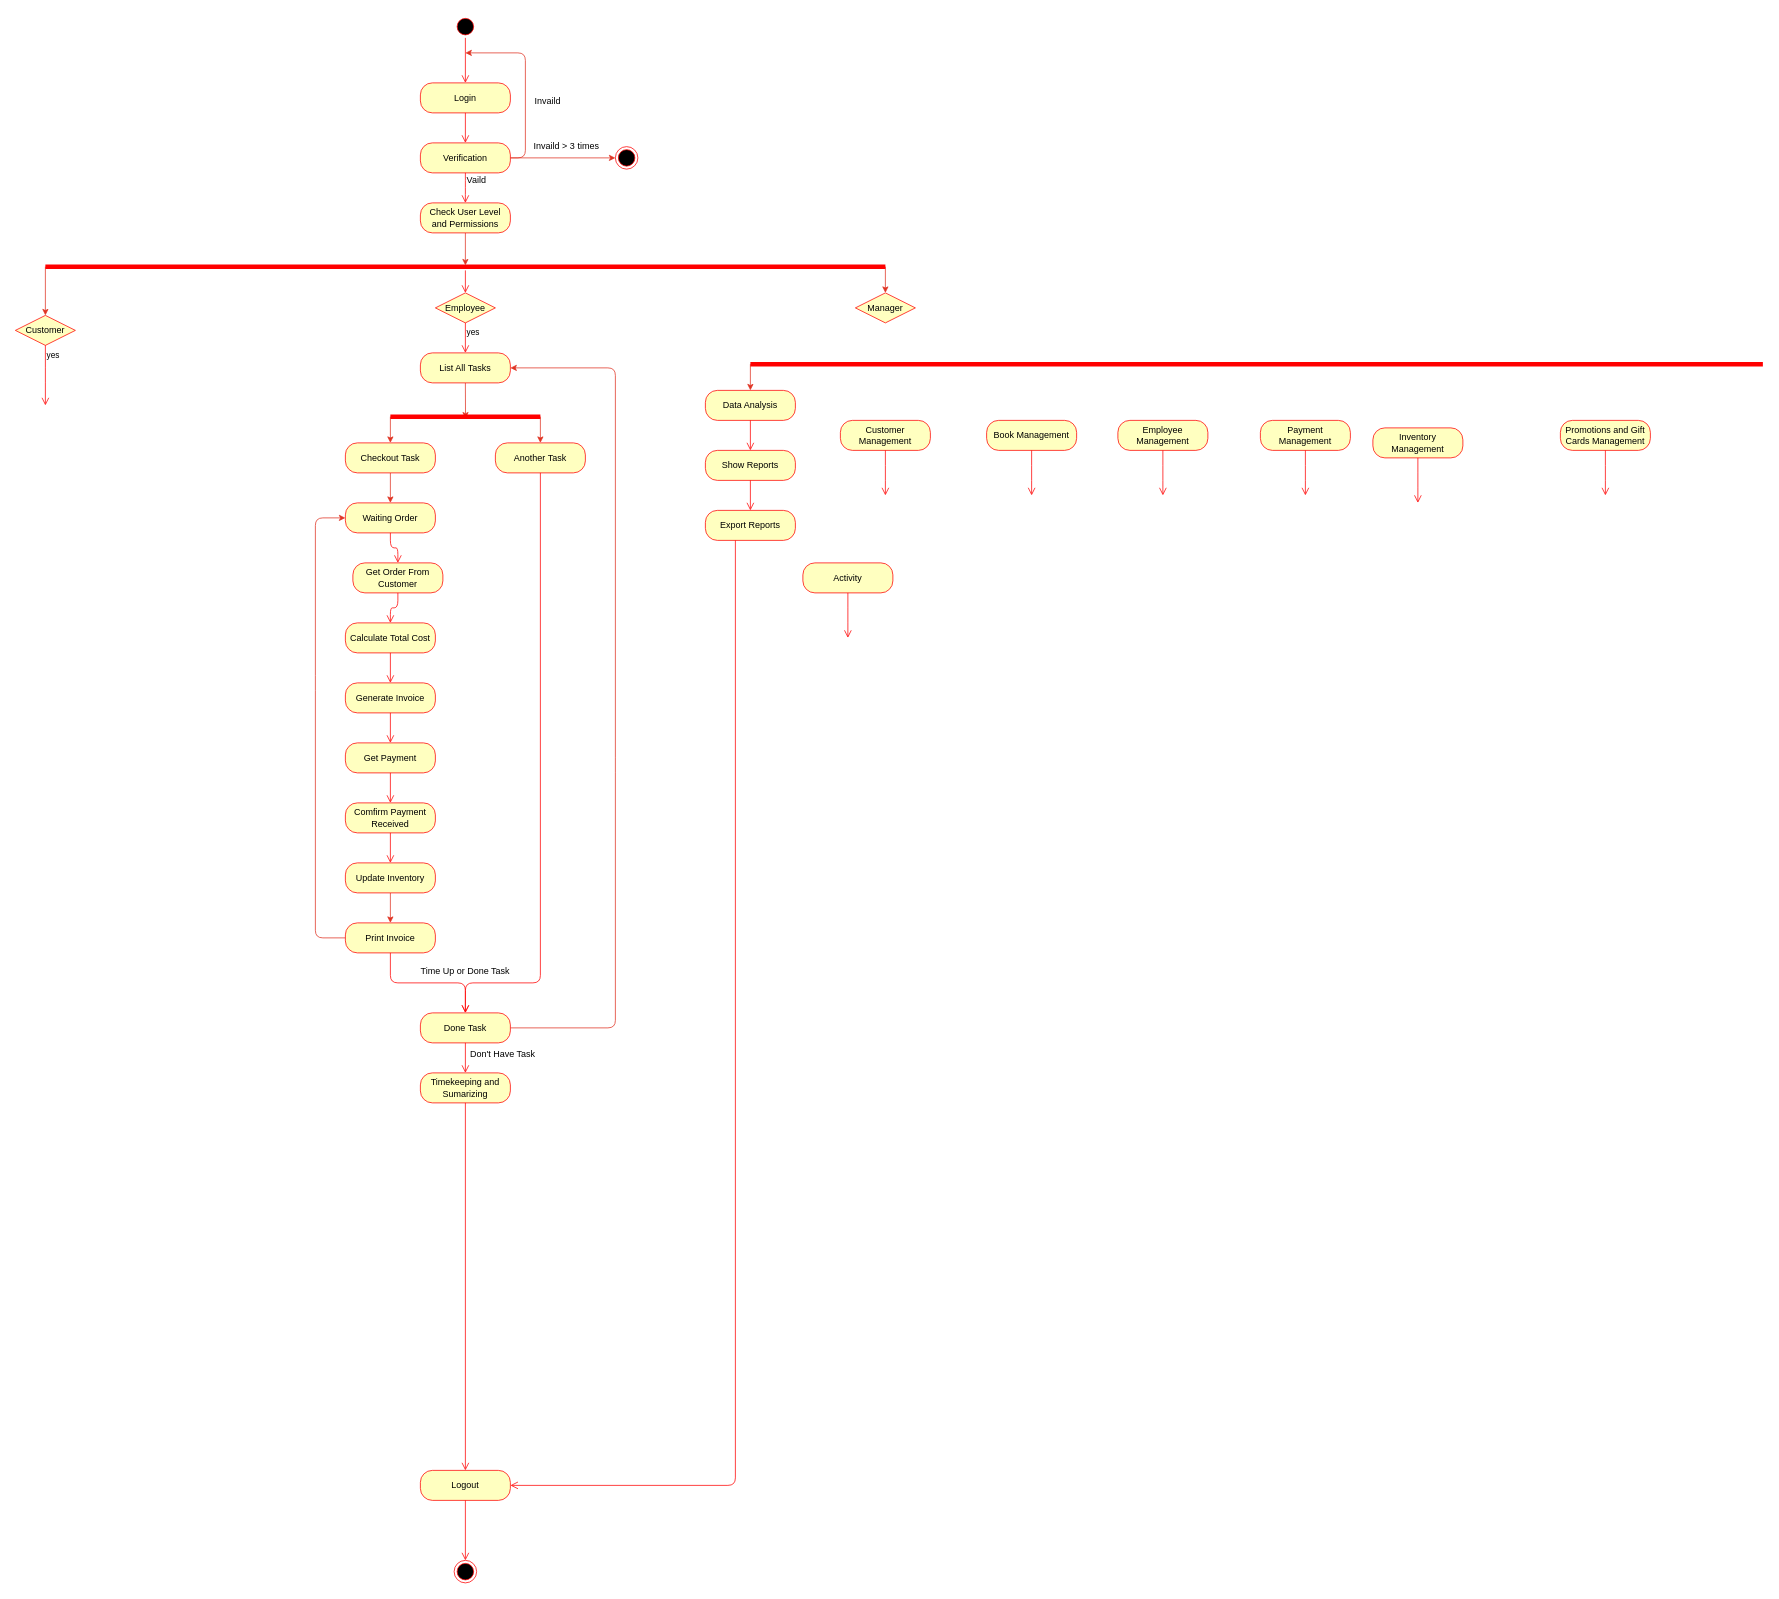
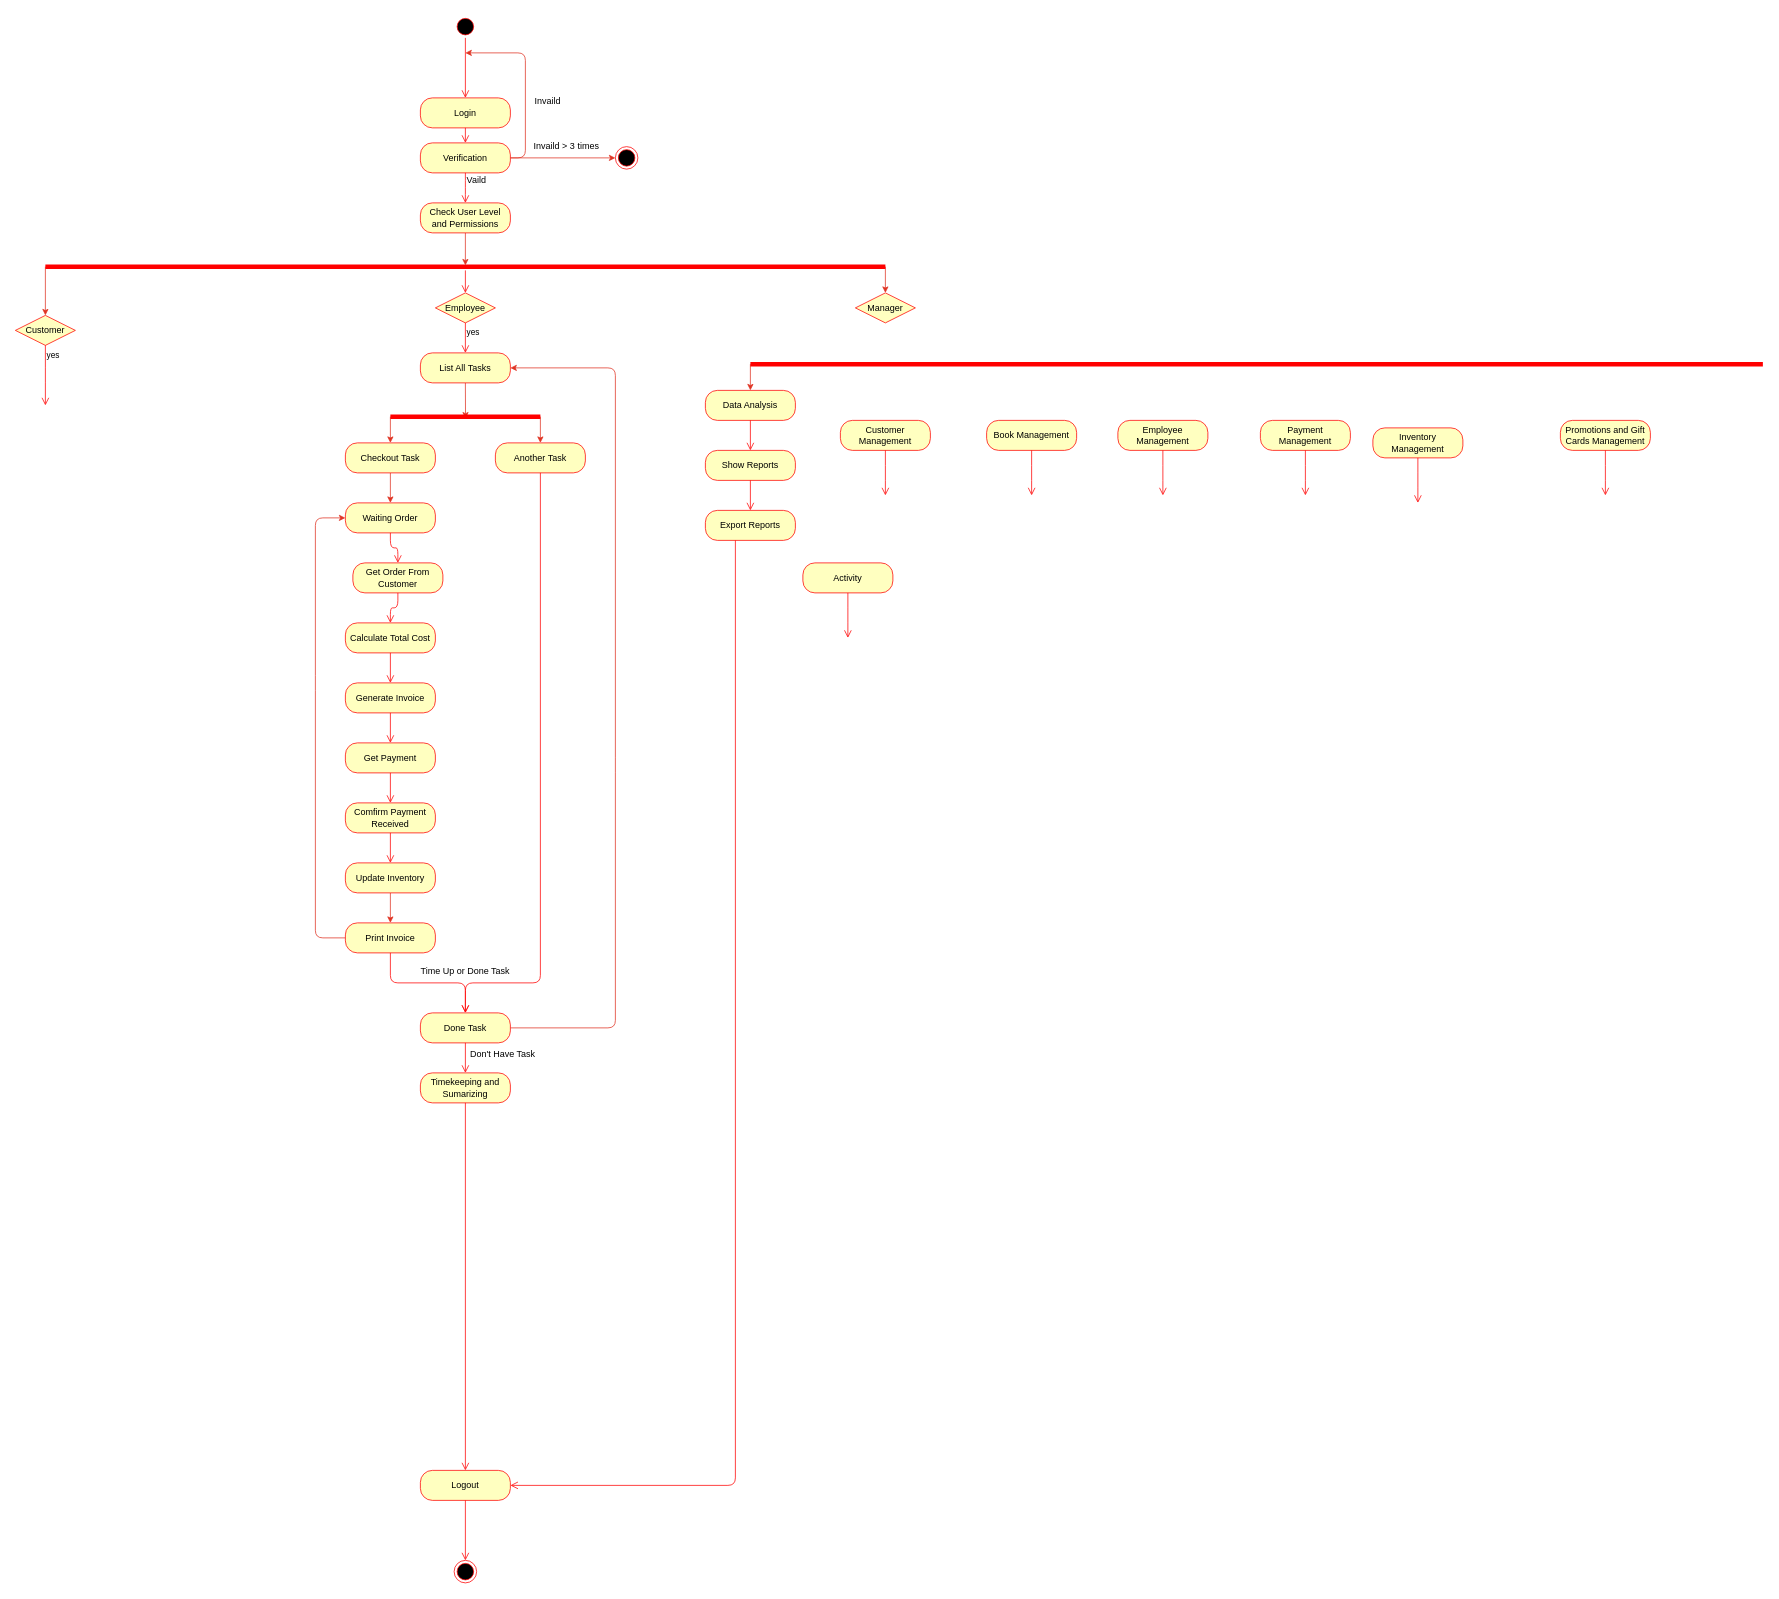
(465, 98) -> (465, 113)
